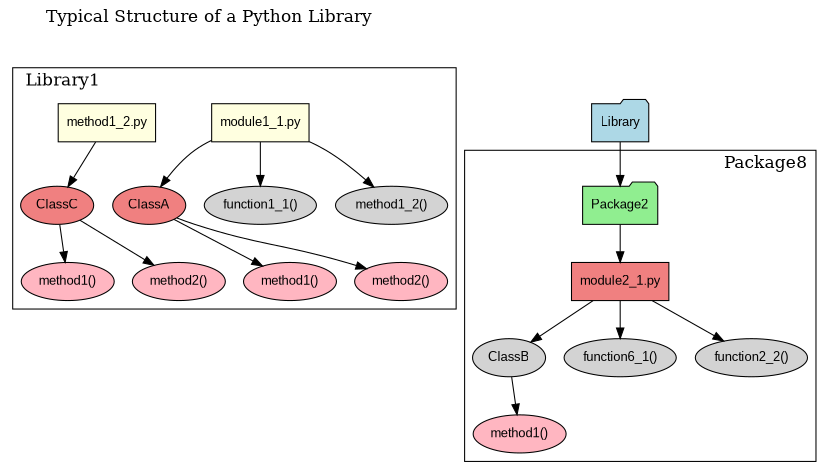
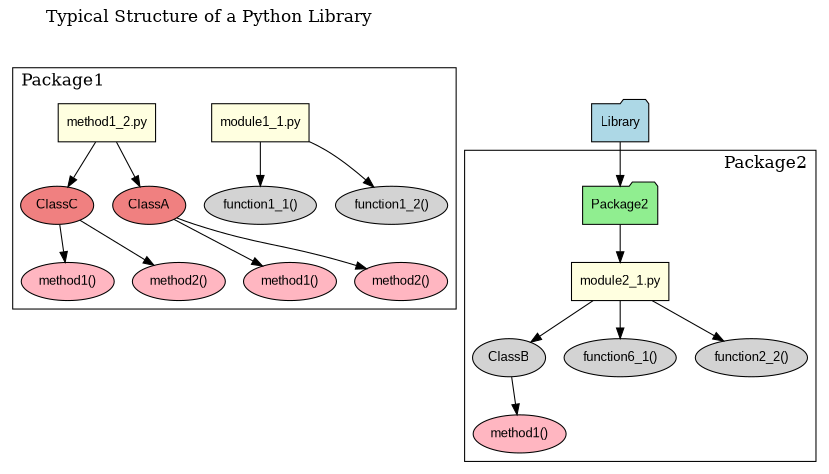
(63, 81) -> (63, 81)
(187, 156) -> (126, 160)
(766, 164) -> (766, 164)
(392, 205) -> (392, 205)
(620, 282) -> (620, 282)
